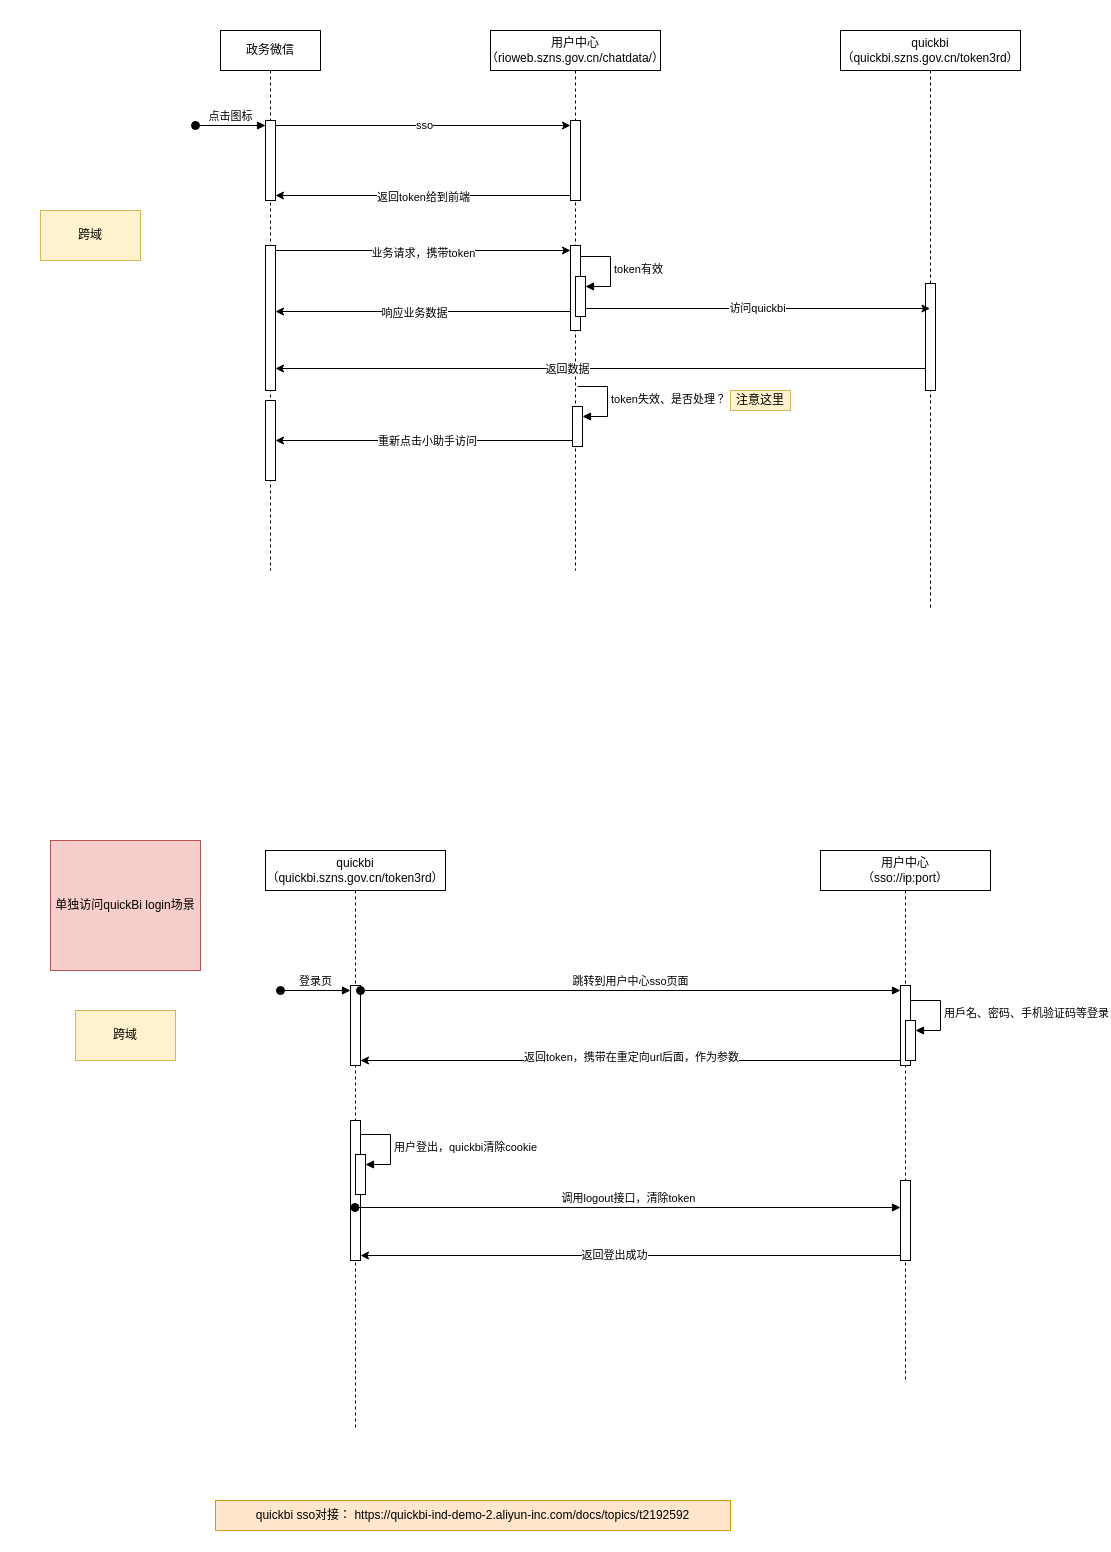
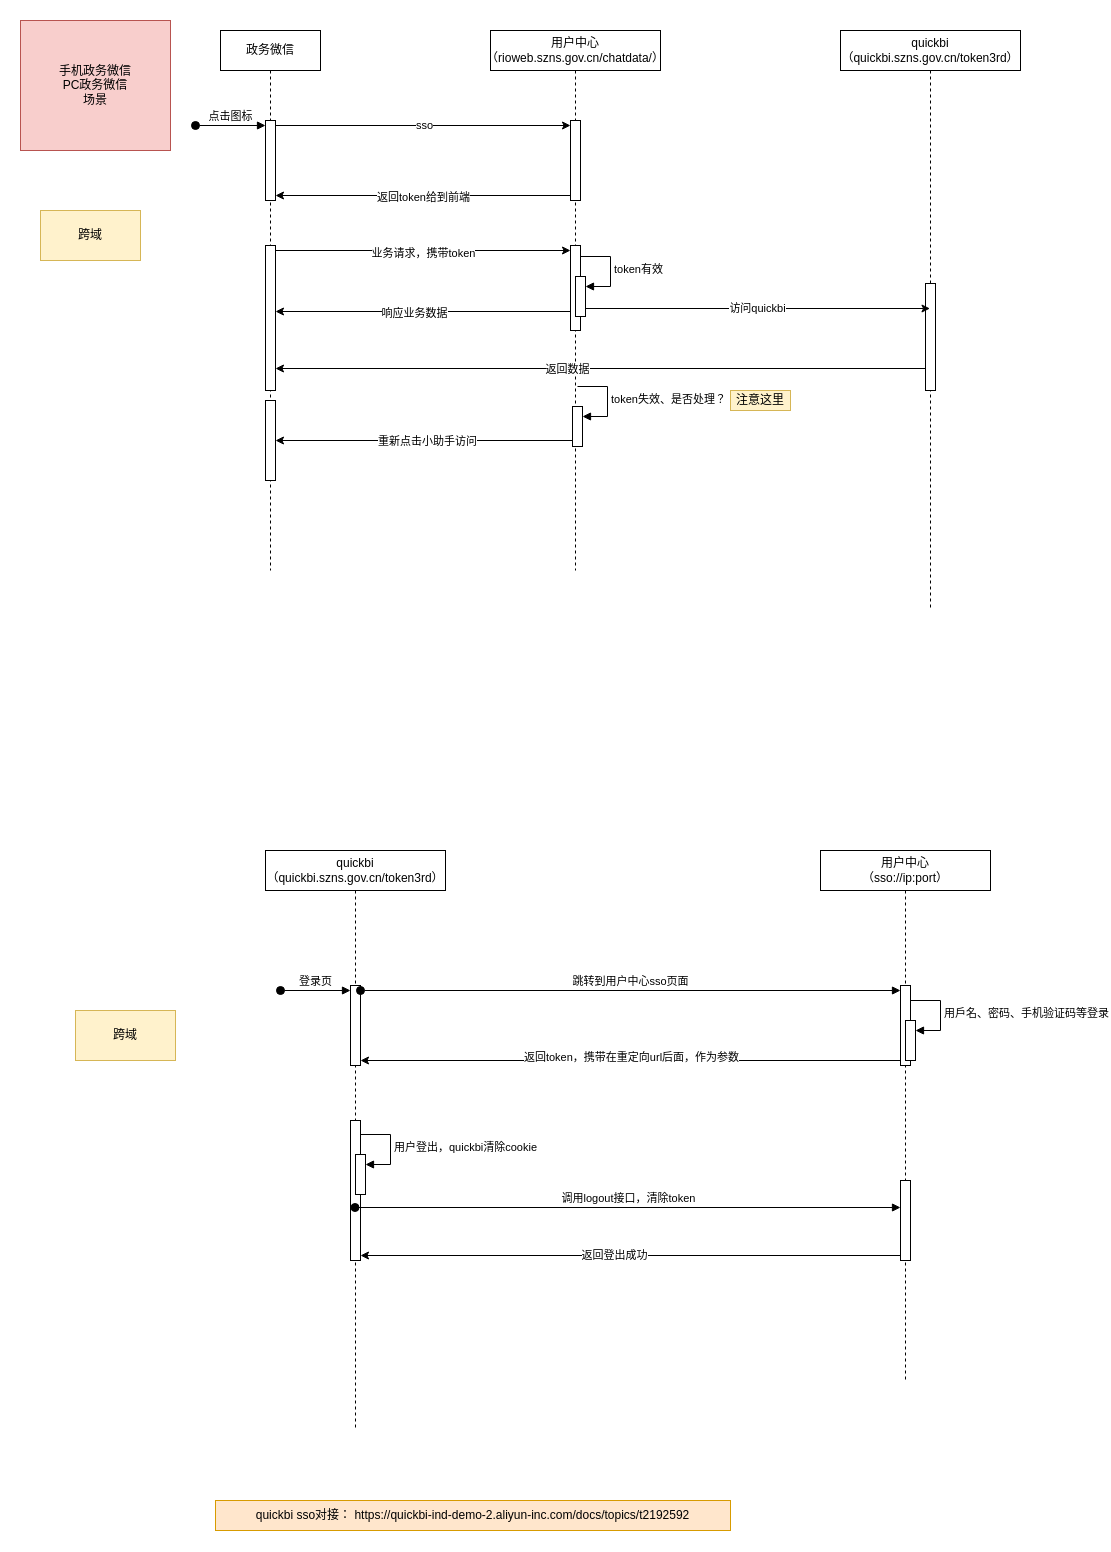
none -> (96, 86)
(126, 906) -> none
